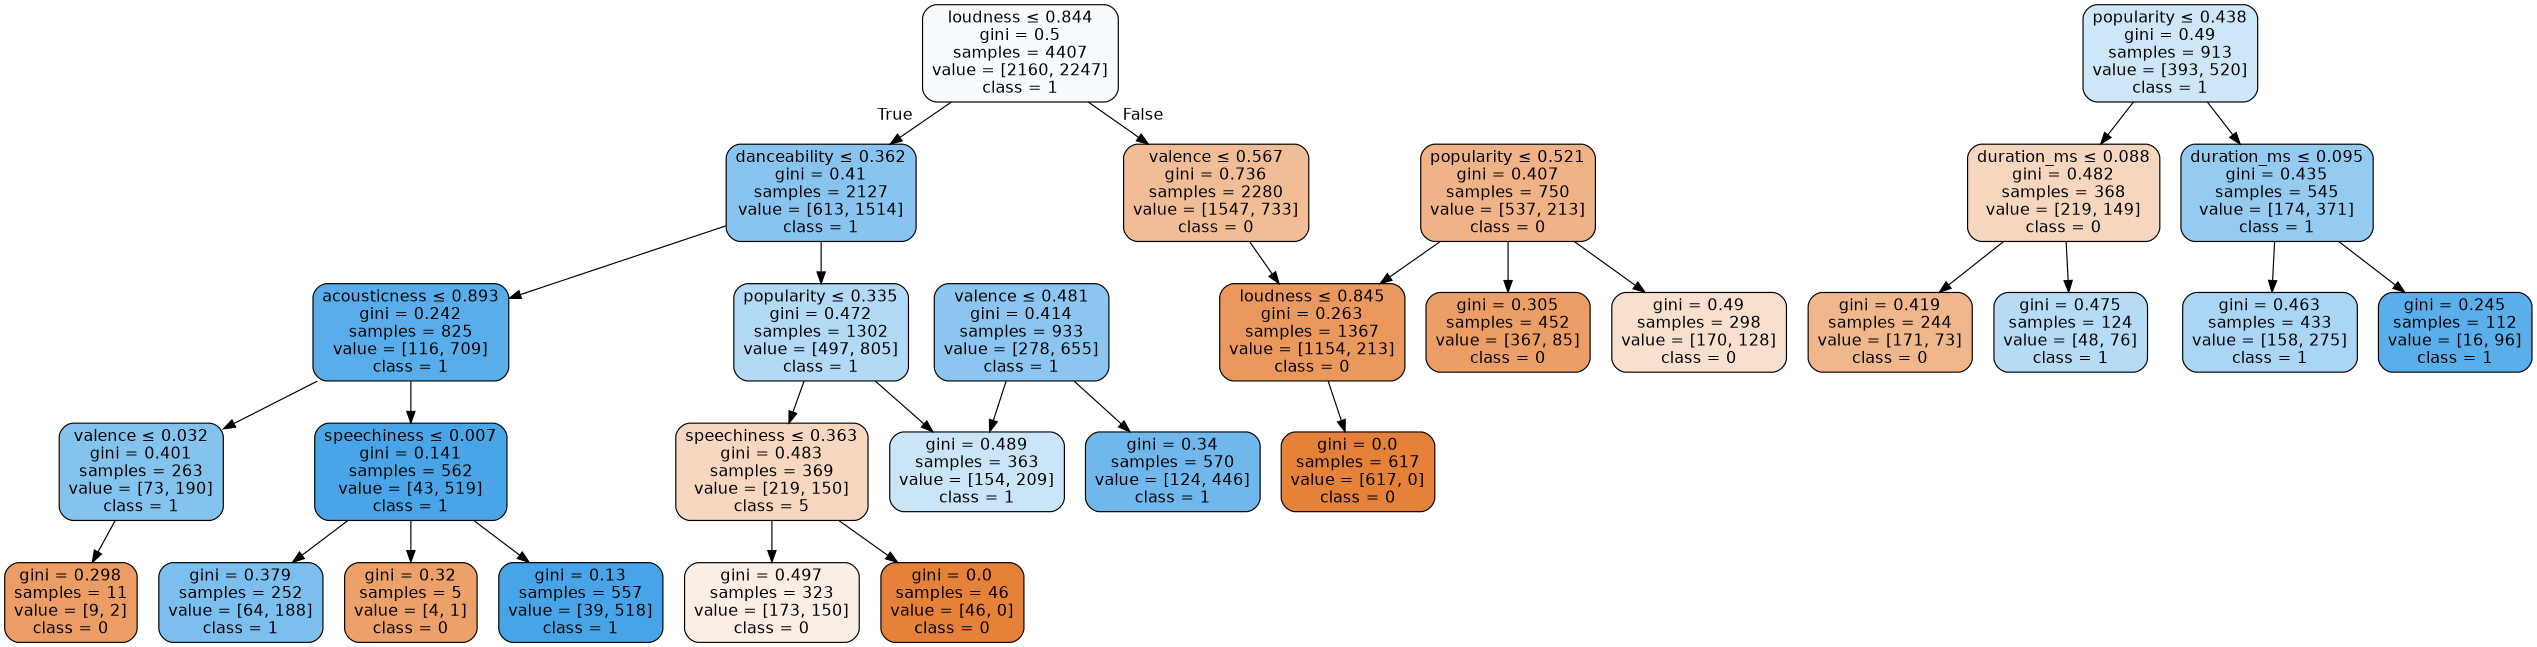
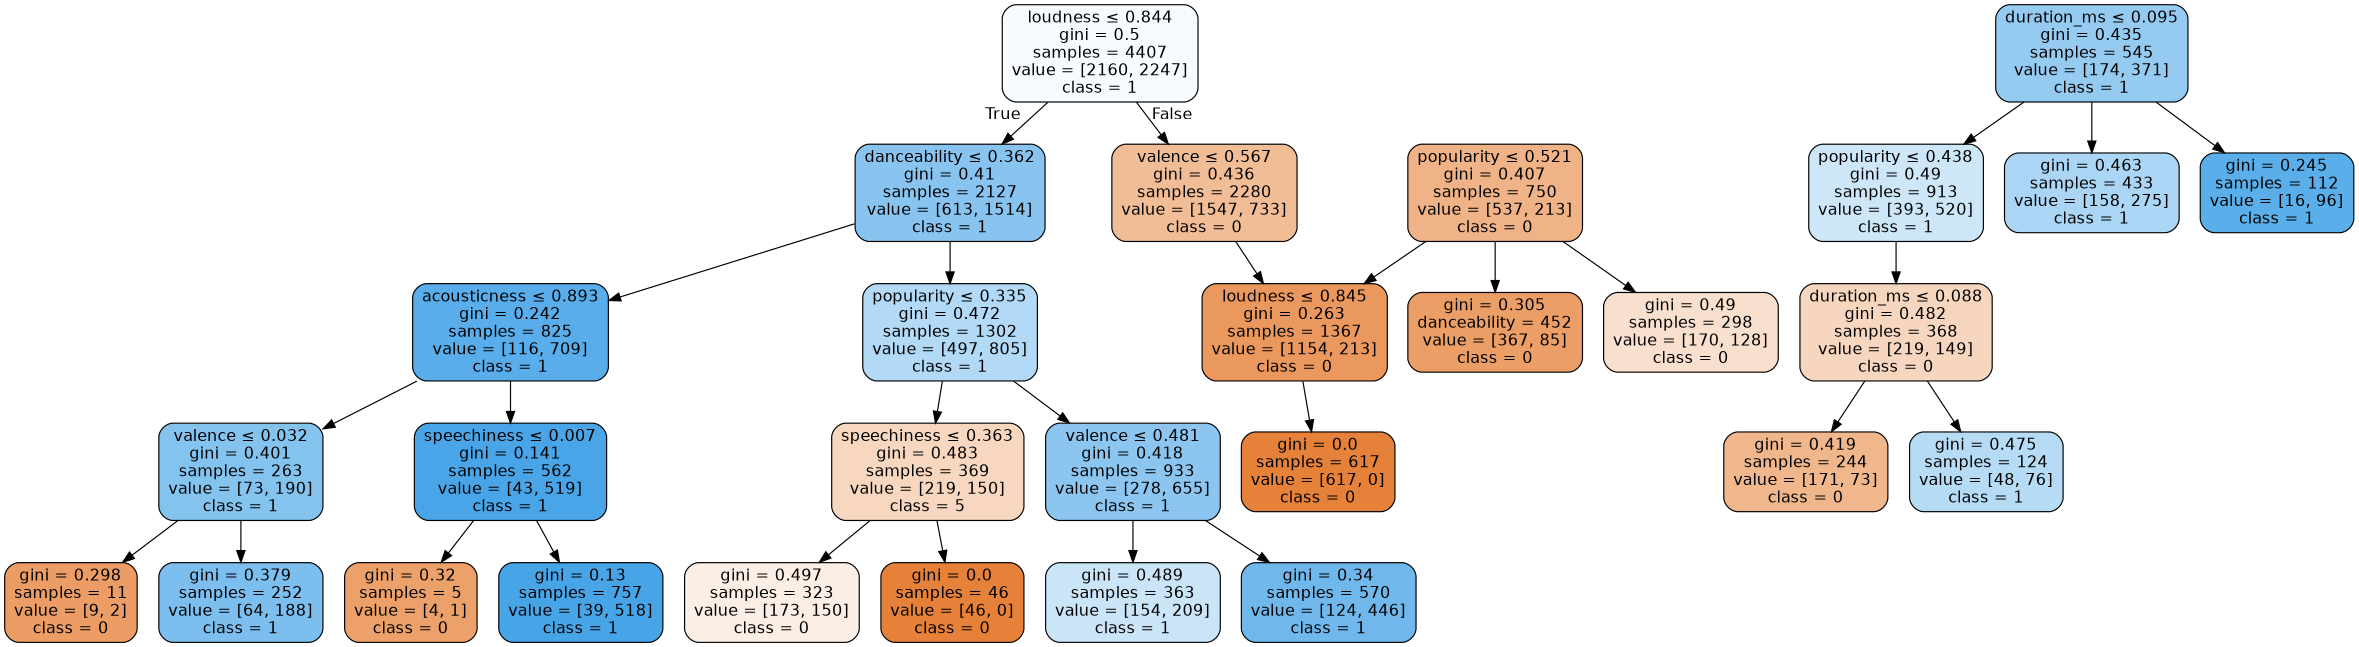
(2220, 118) -> (1999, 120)
(1216, 175) -> (1204, 175)
(1022, 314) -> (1133, 454)
(1508, 323) -> (1495, 323)
(900, 402) -> (1037, 399)
(325, 538) -> (241, 536)
(581, 593) -> (581, 593)
